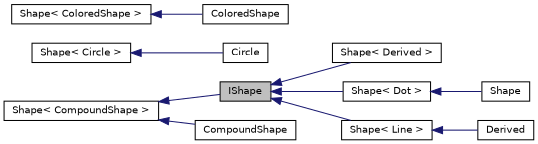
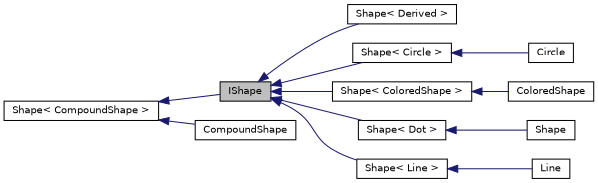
none -> (322, 73)
none -> (307, 92)
(506, 130) -> (551, 169)
